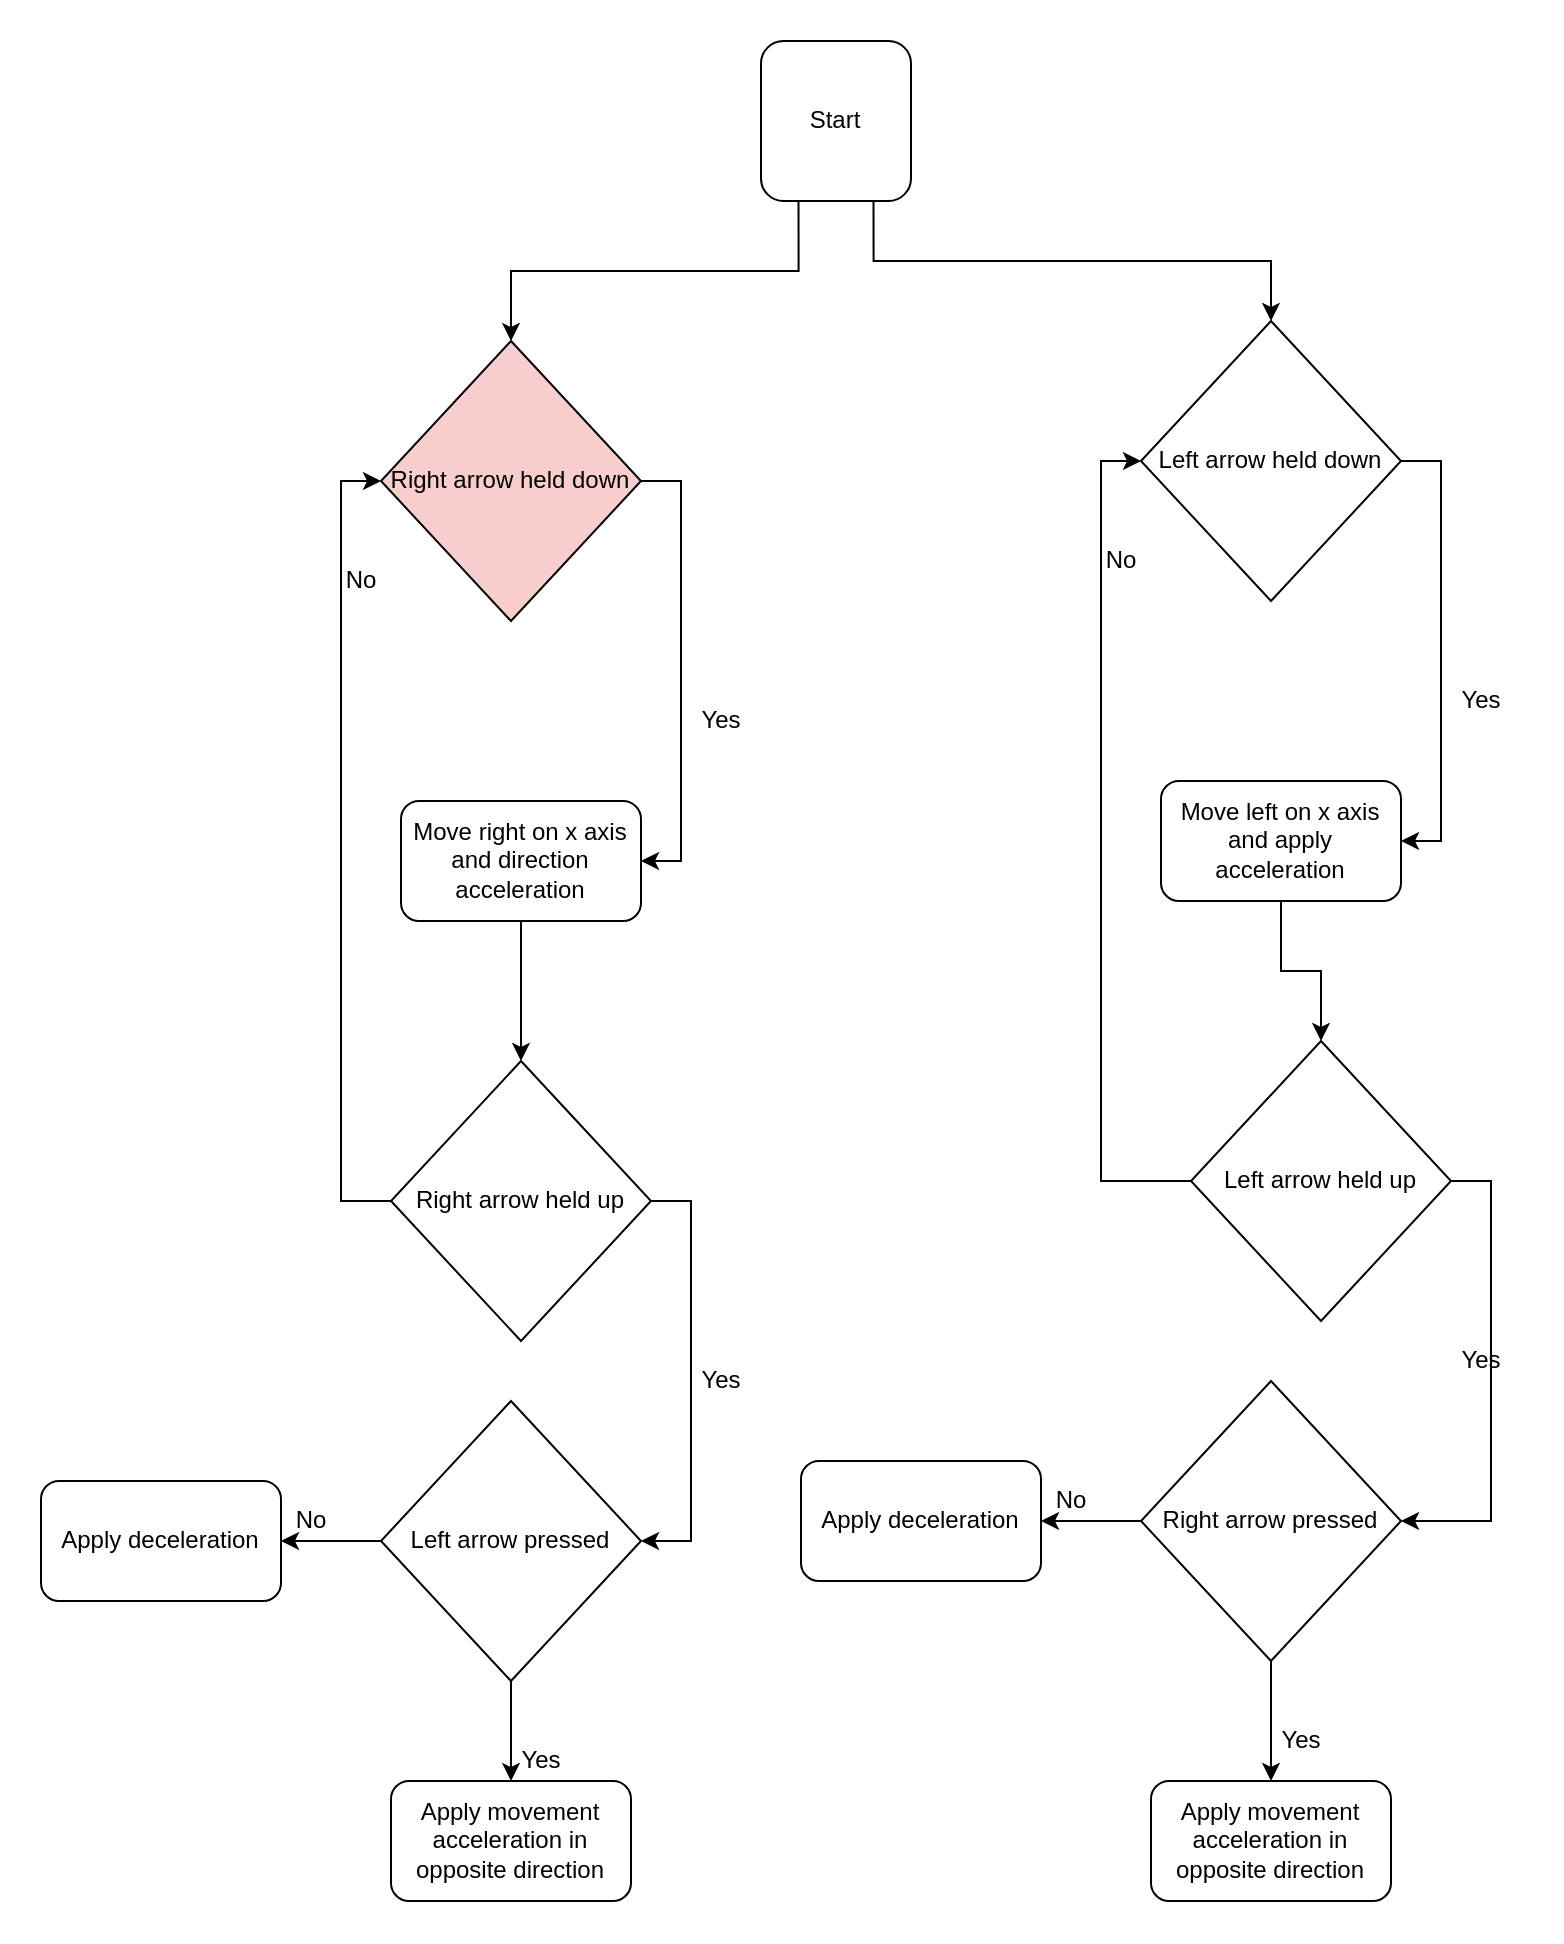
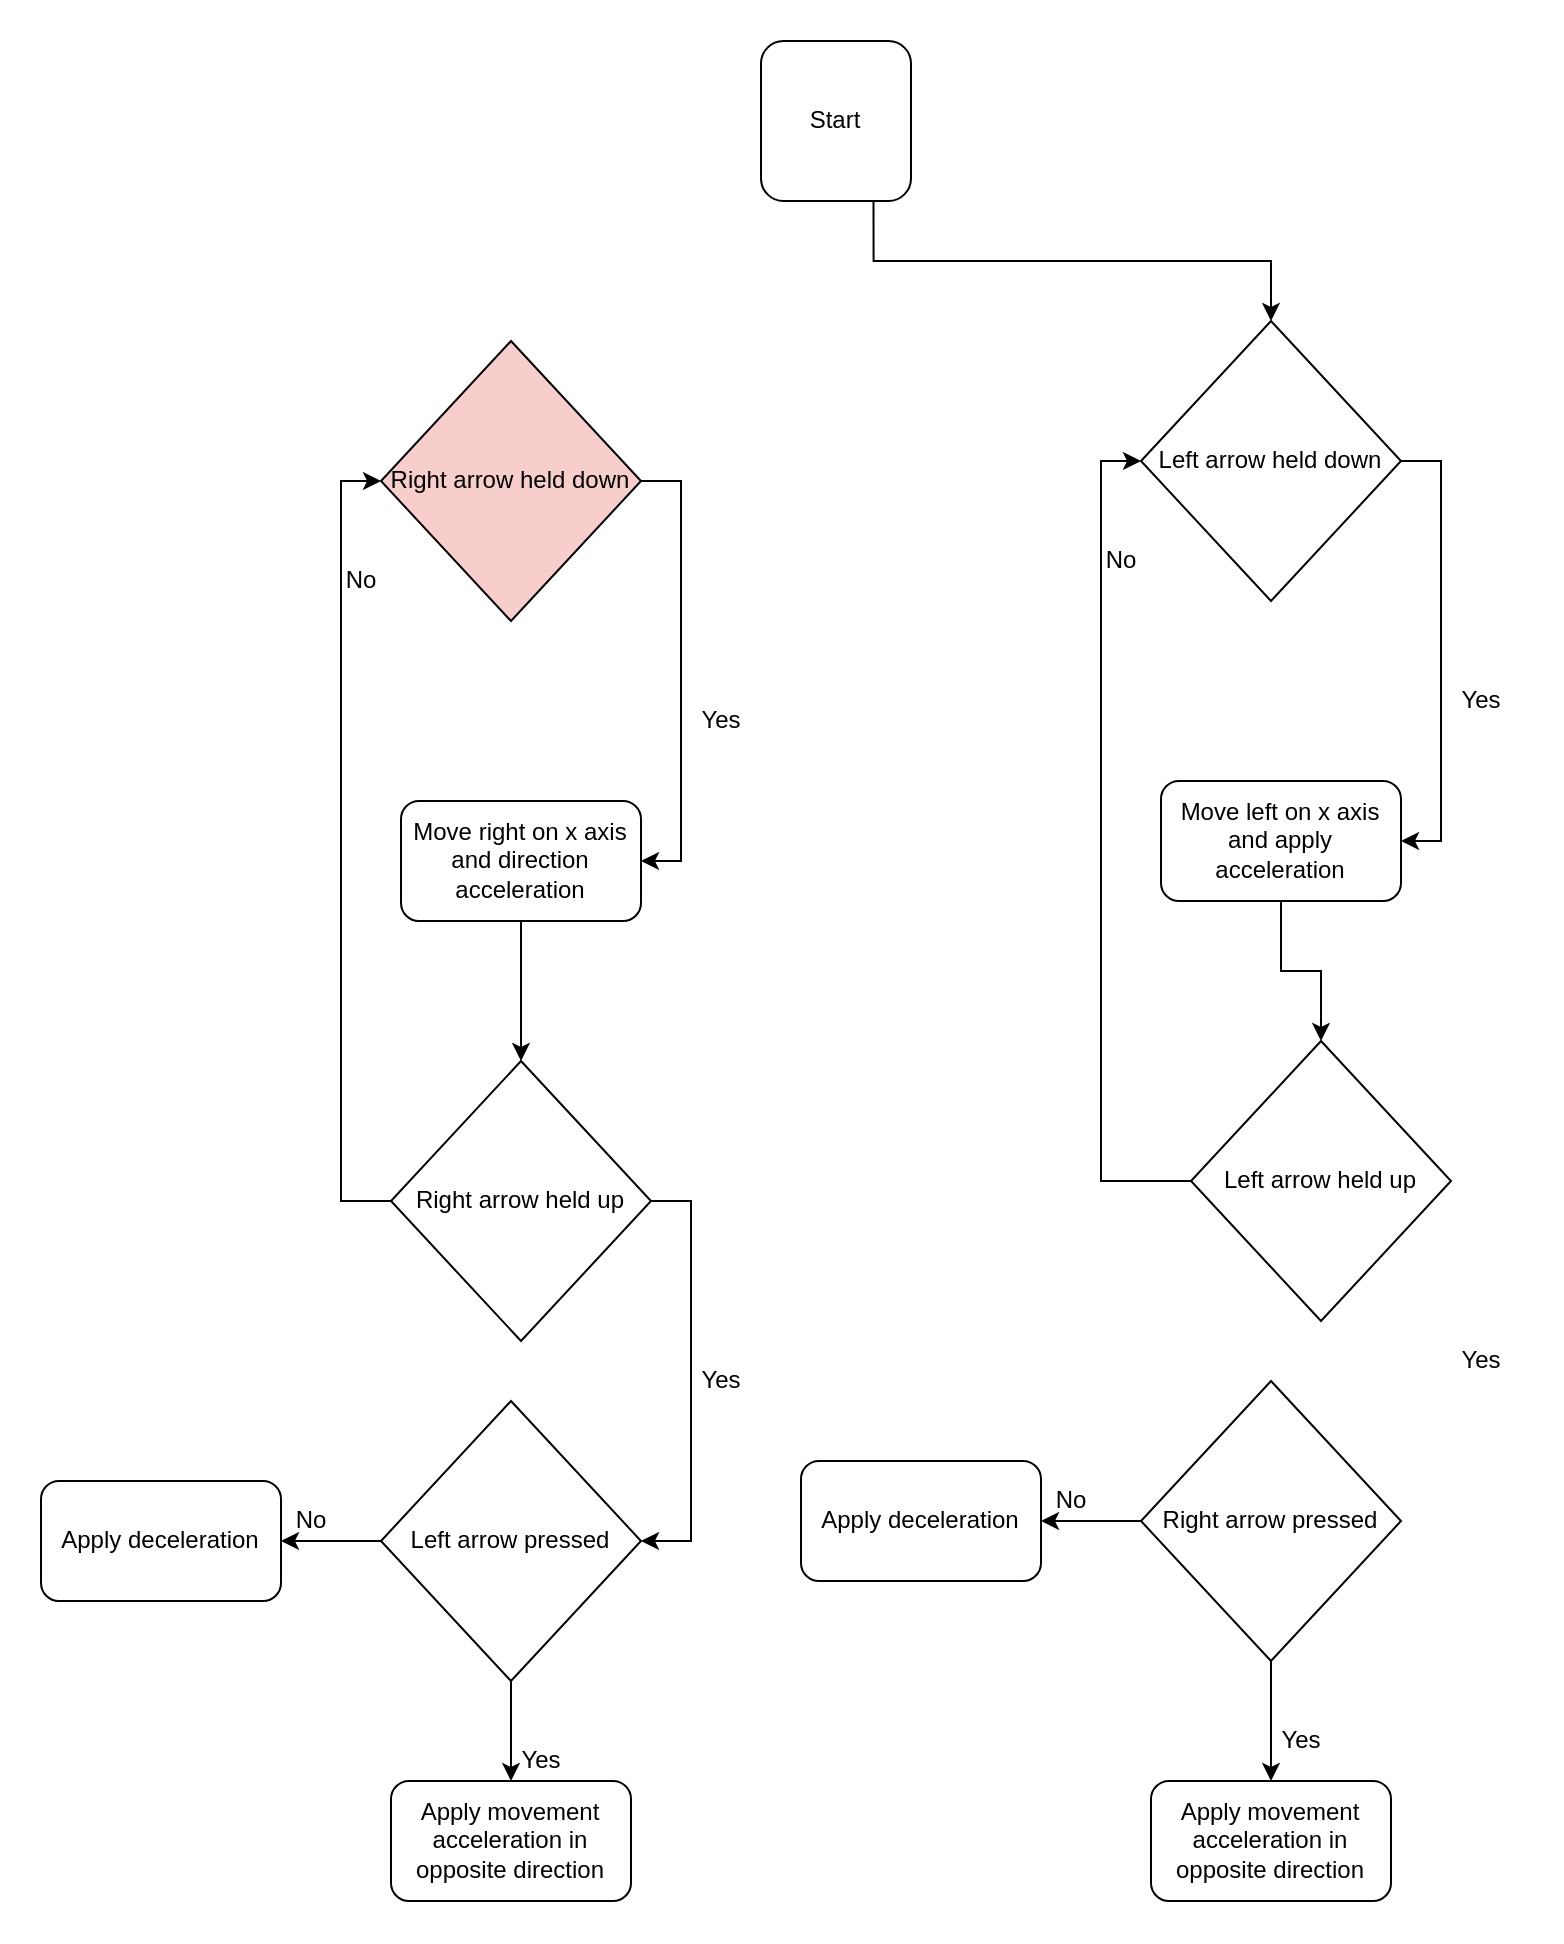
(661, 271) -> none
(1491, 1369) -> none
